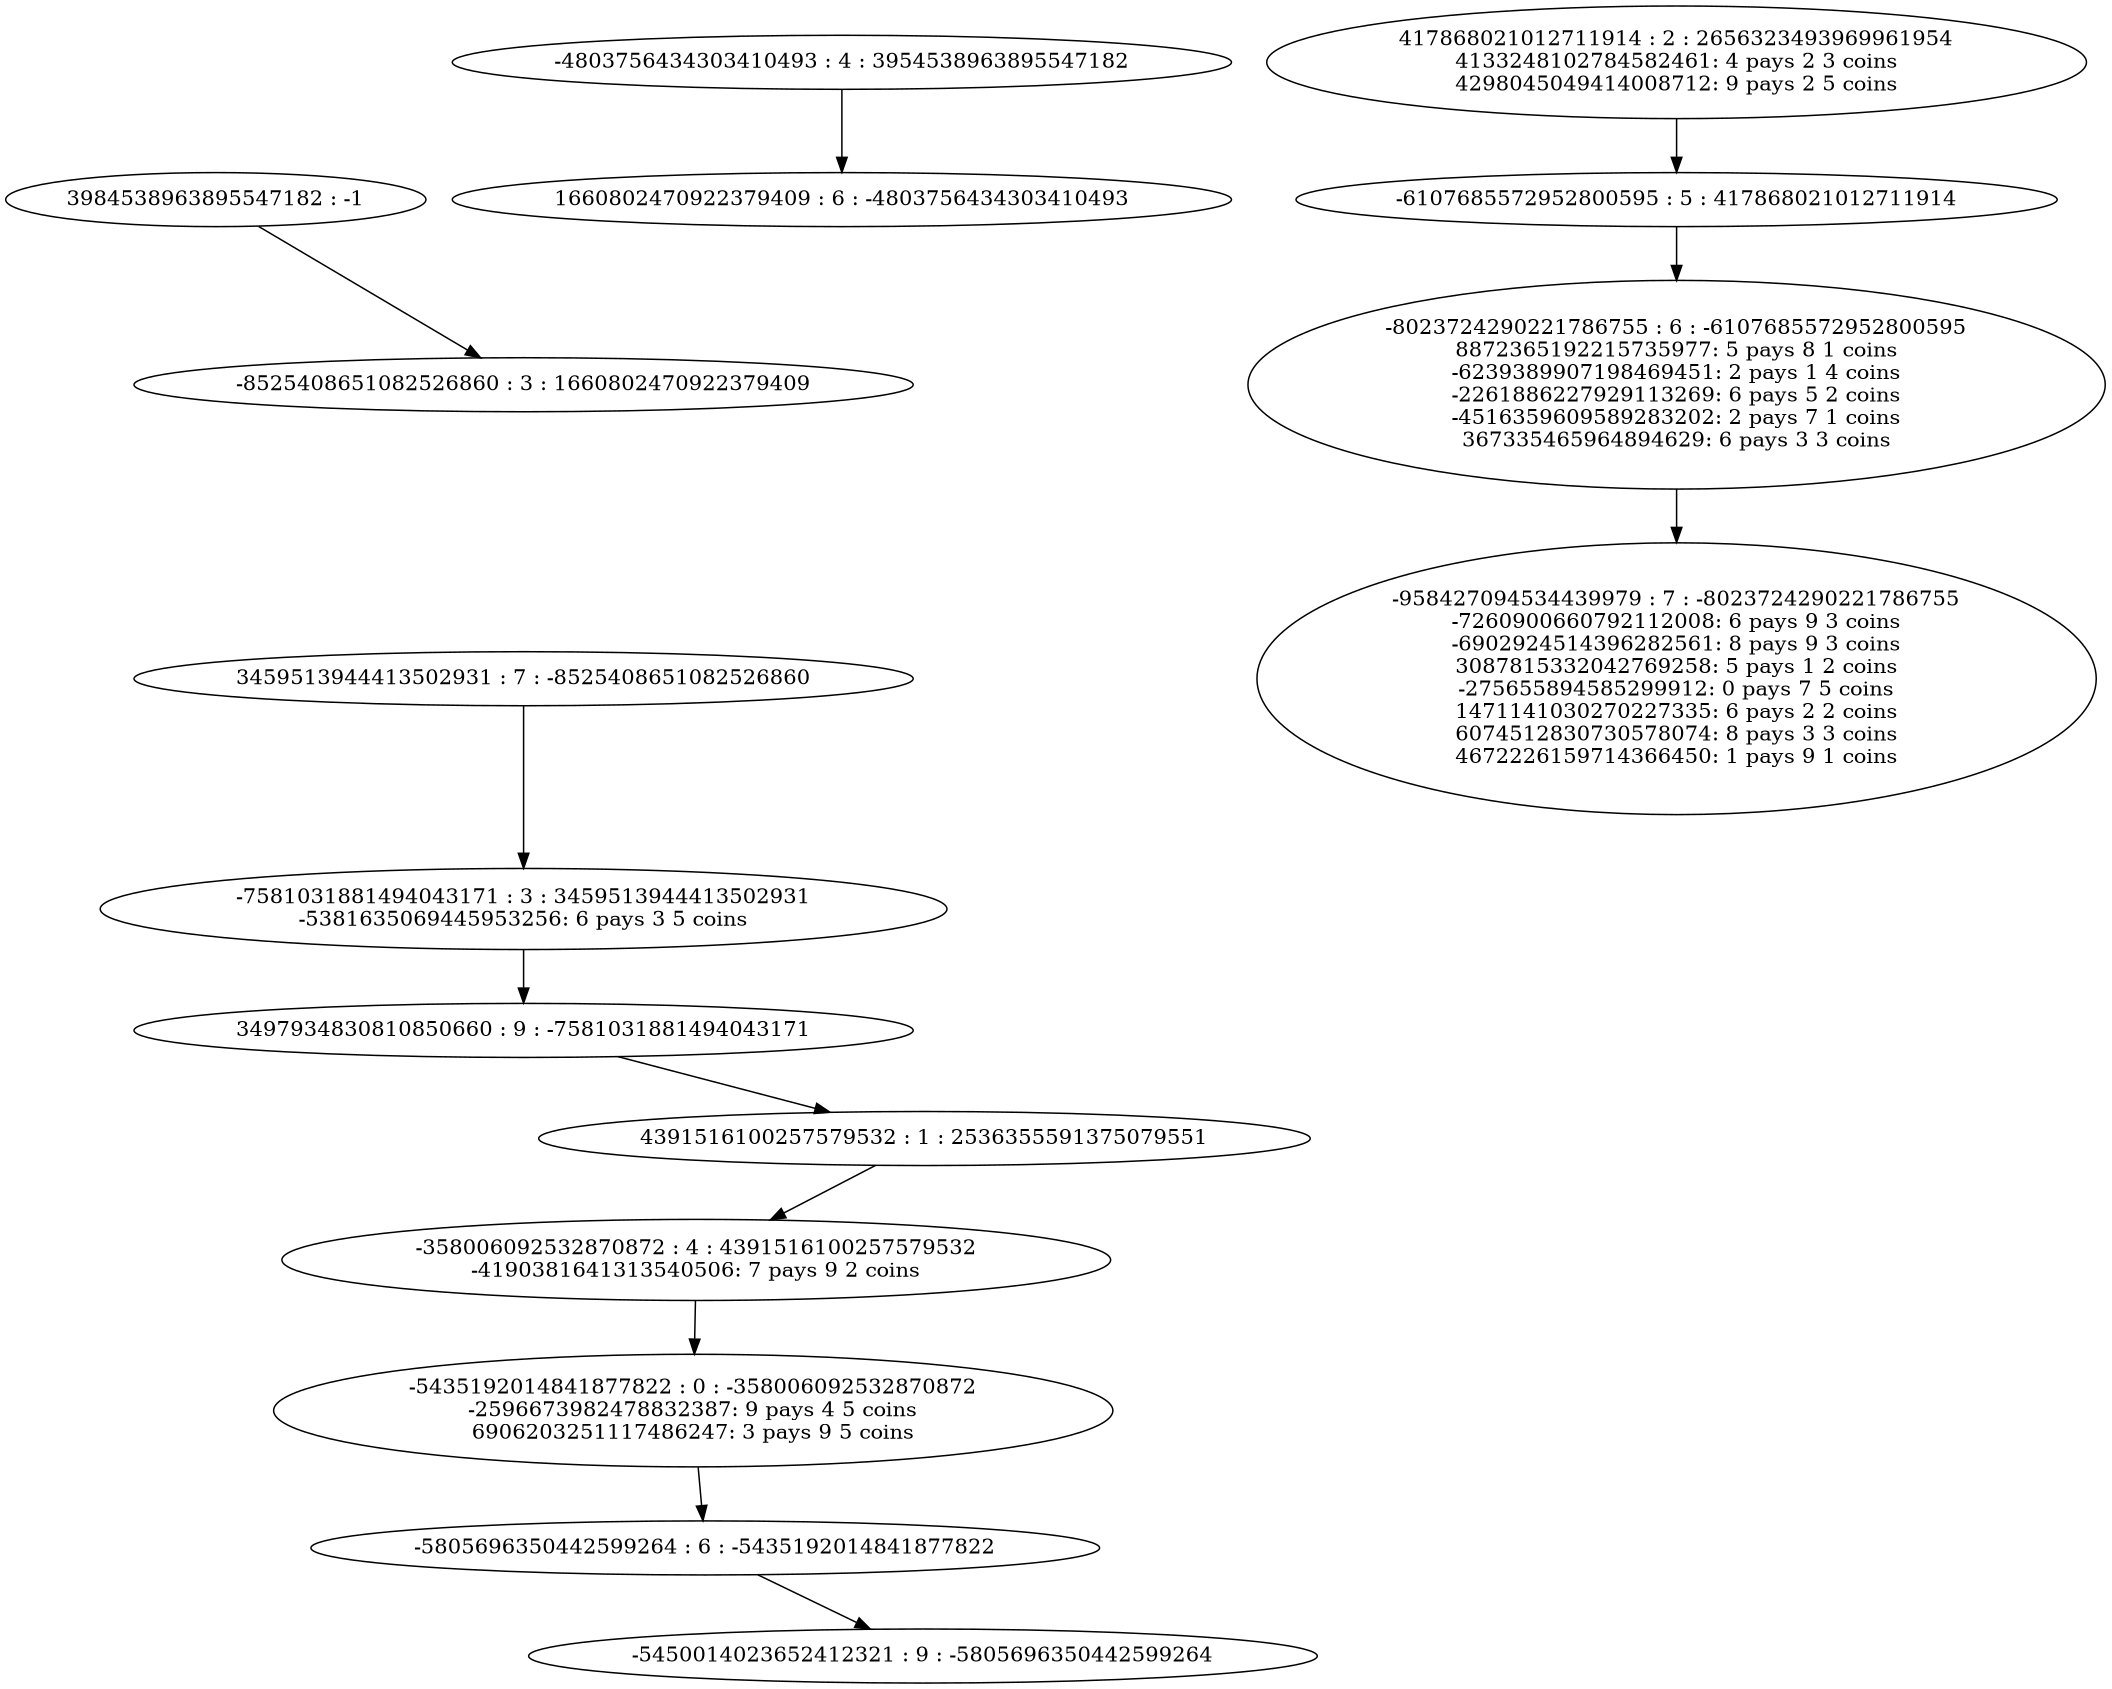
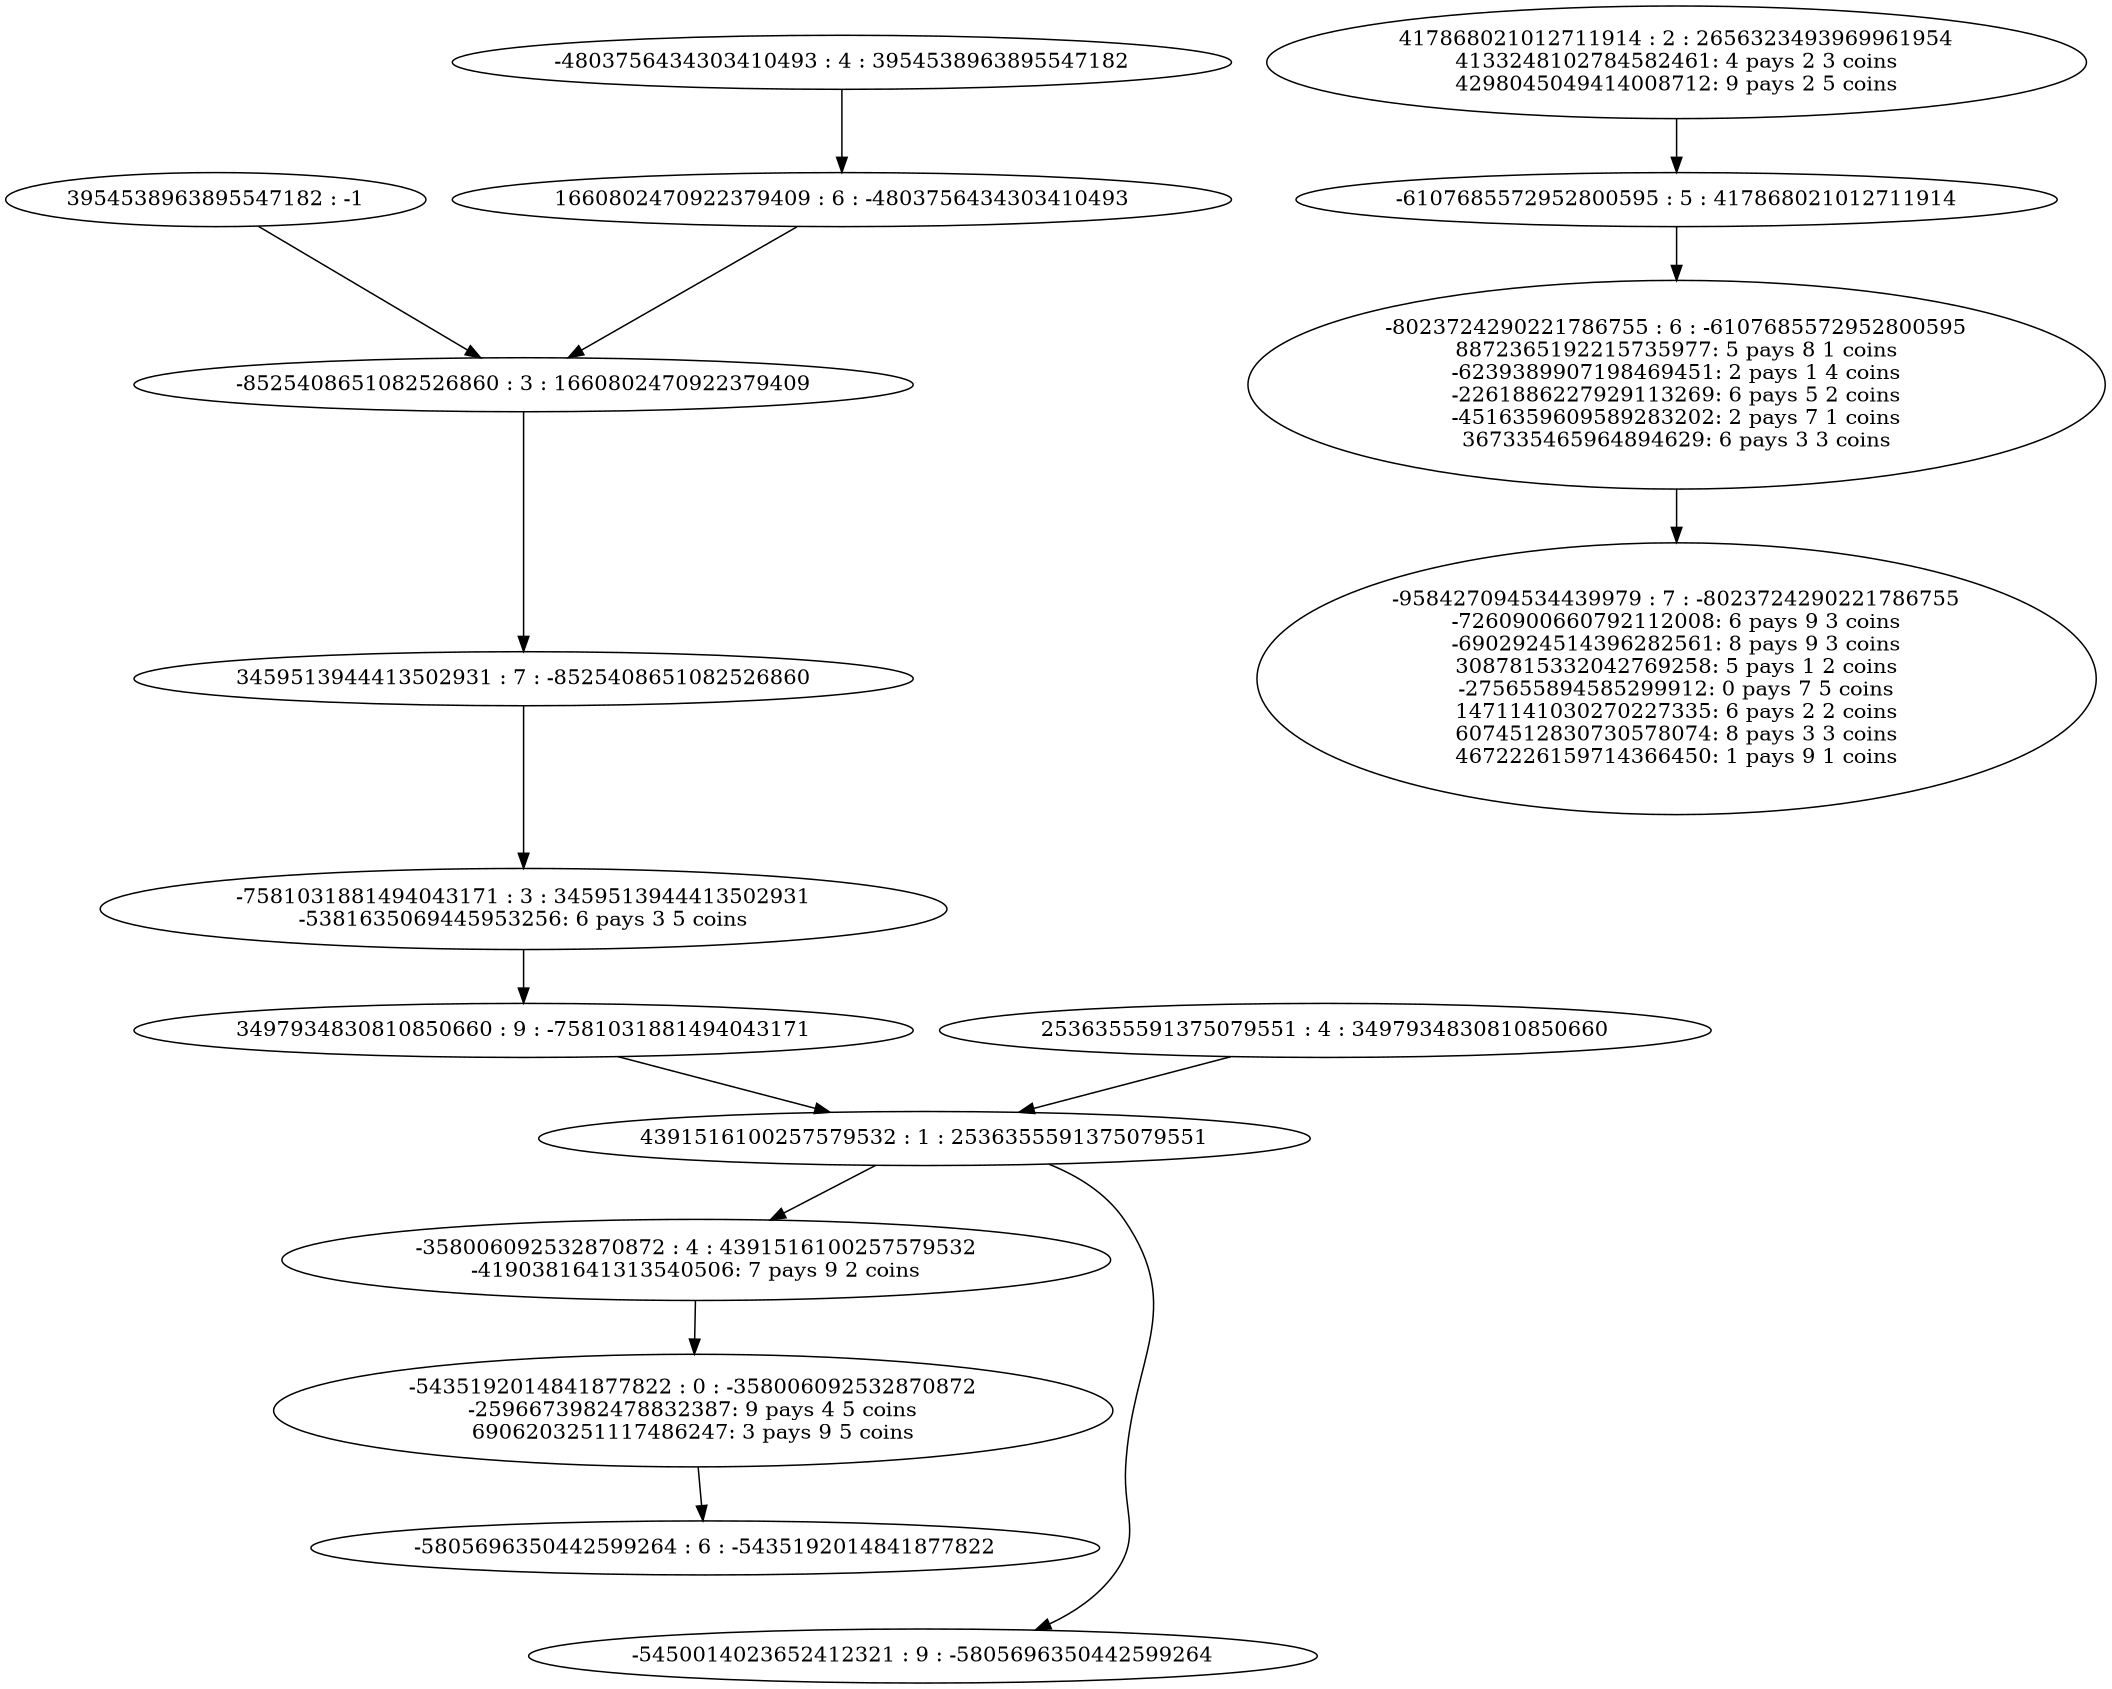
(216, 200) -> (216, 200)
none -> (689, 289)
none -> (524, 524)
none -> (1325, 1030)
(807, 1599) -> (1138, 1389)
